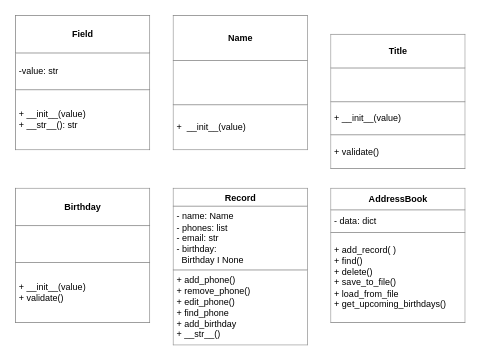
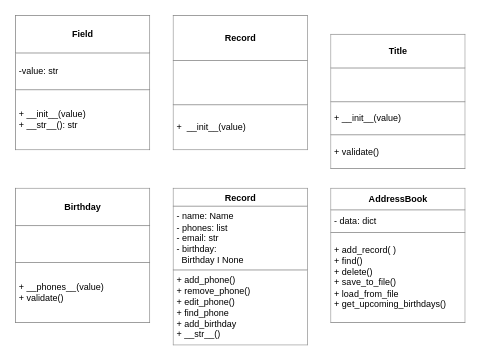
(214, 26) -> (214, 26)
(54, 204) -> (61, 204)
